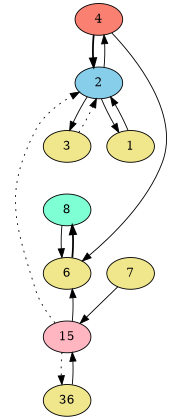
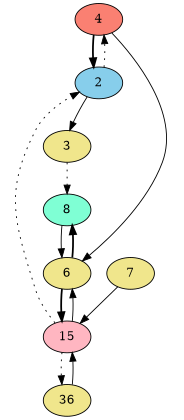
(105, 56) -> (105, 56)
(86, 120) -> (67, 174)
(131, 146) -> none
none -> (61, 301)
